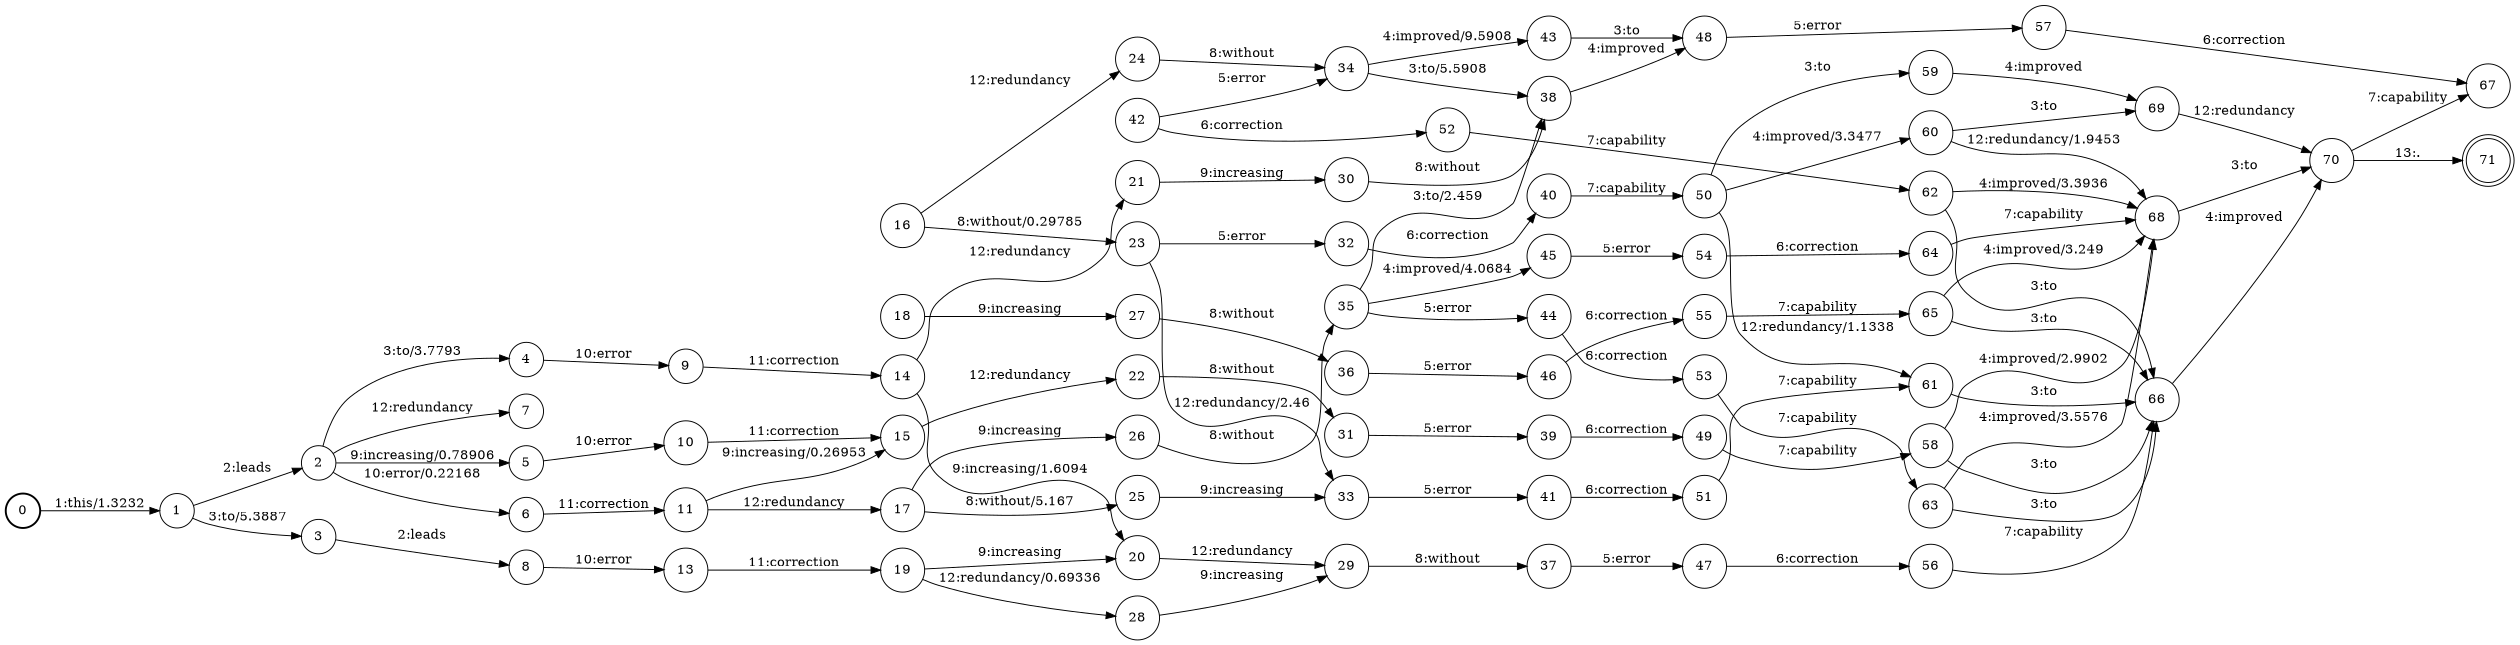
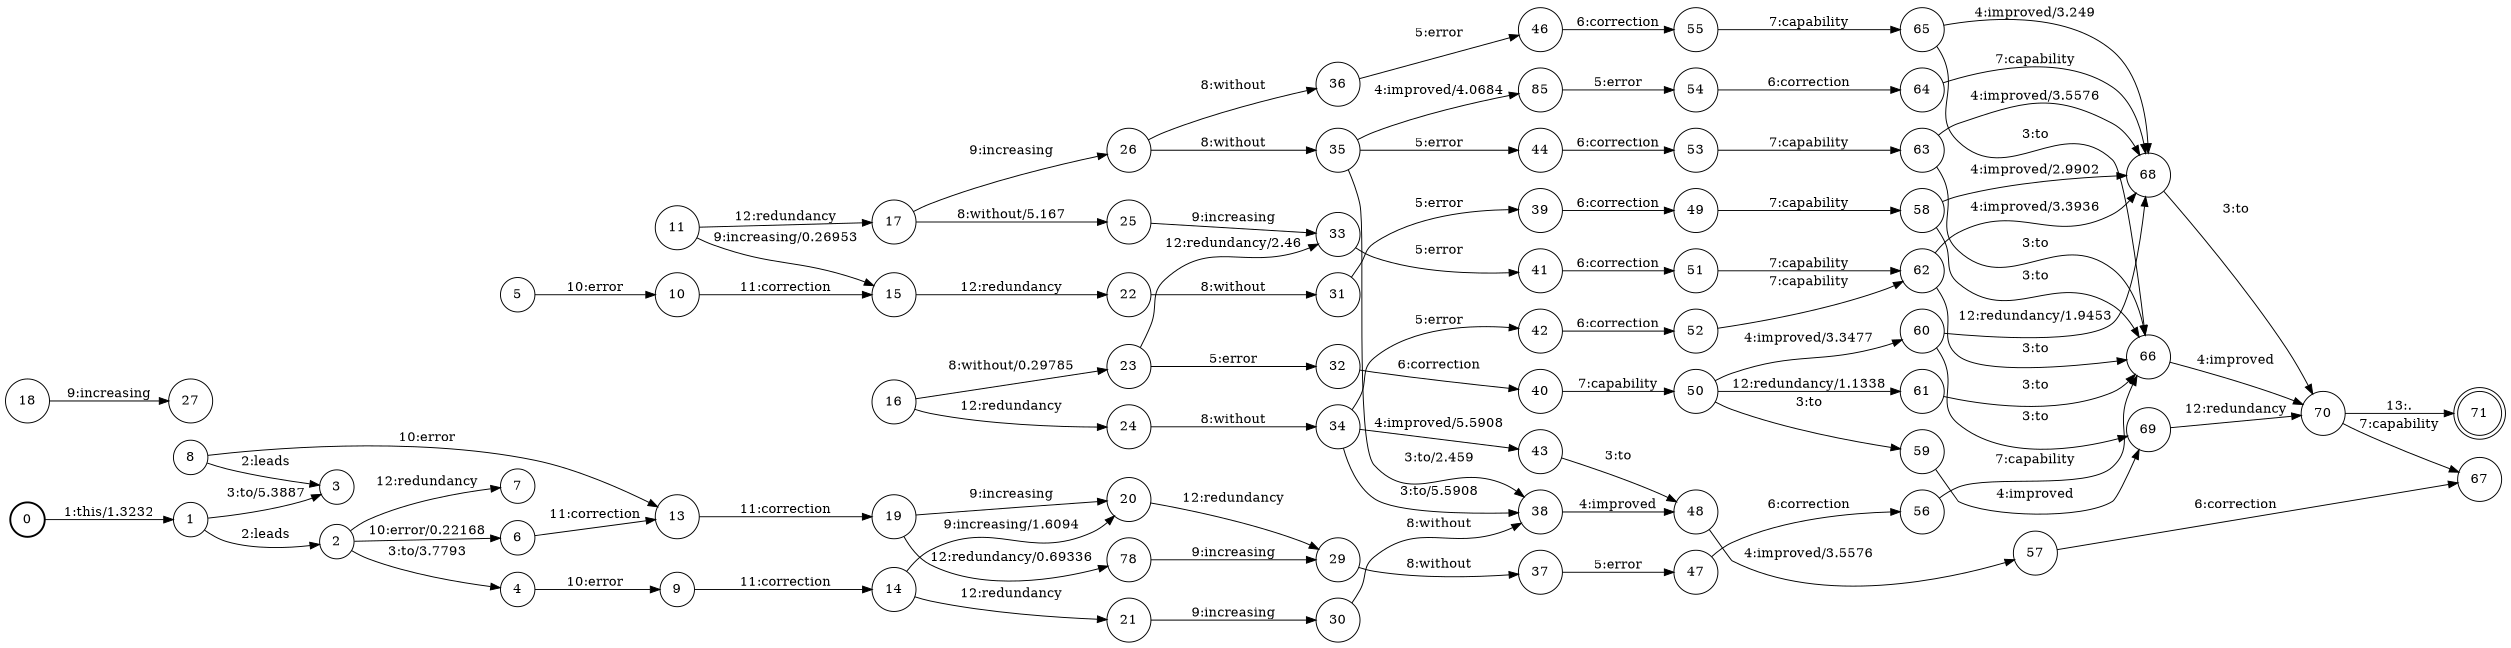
(1818, 26) -> (1809, 554)
(1448, 37) -> (1439, 423)
(1239, 102) -> (1411, 338)
(1549, 256) -> (1540, 90)
(1241, 333) -> (1226, 111)
(1780, 398) -> (1804, 271)
(418, 463) -> none
(599, 512) -> (590, 528)
(417, 553) -> (258, 476)
(1138, 618) -> (1129, 560)
